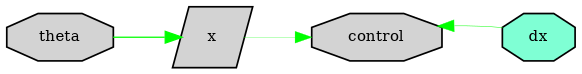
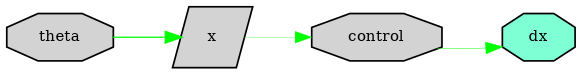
(479, 26) -> (461, 49)
